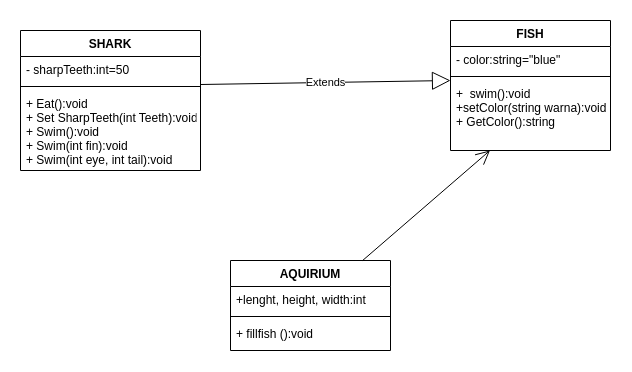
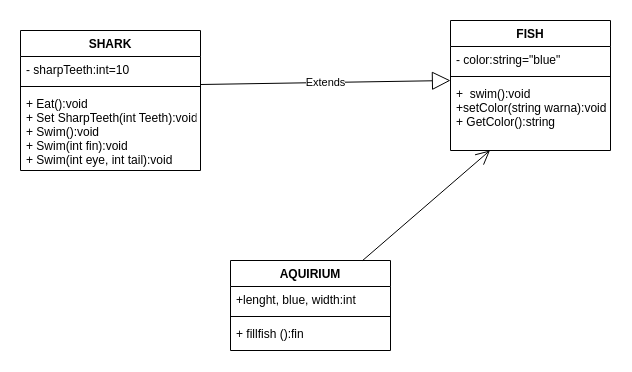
(85, 70) -> (85, 70)
(309, 300) -> (303, 300)
(284, 334) -> (281, 334)
